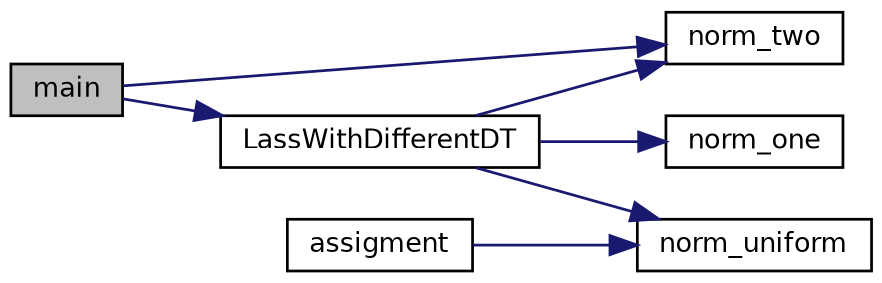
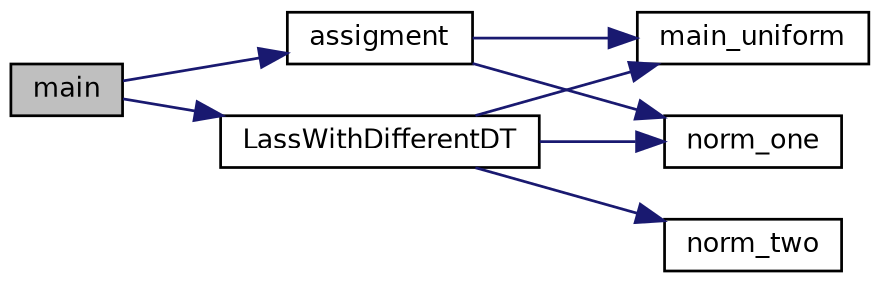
(380, 66) -> (191, 69)
none -> (534, 81)
(754, 245) -> (753, 38)
